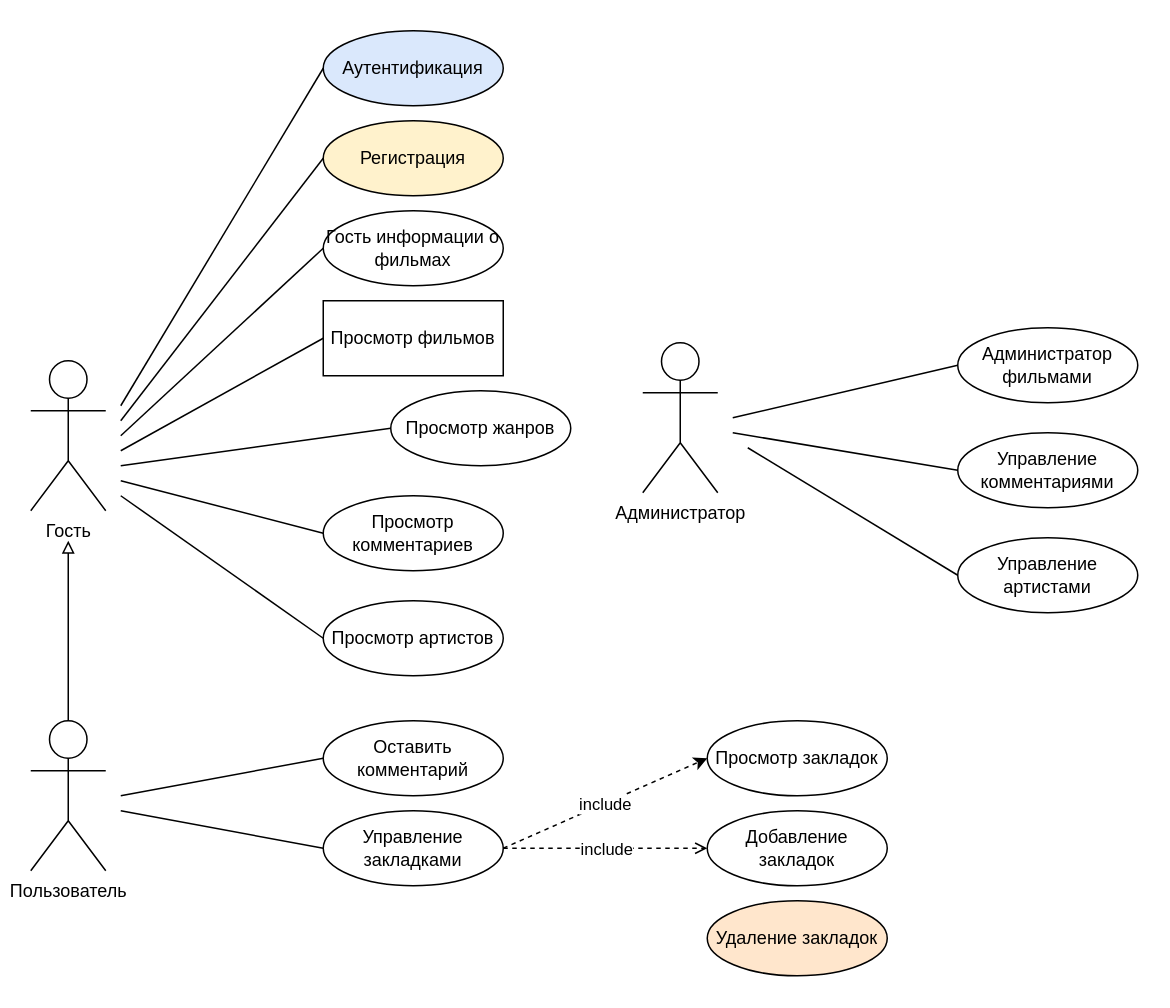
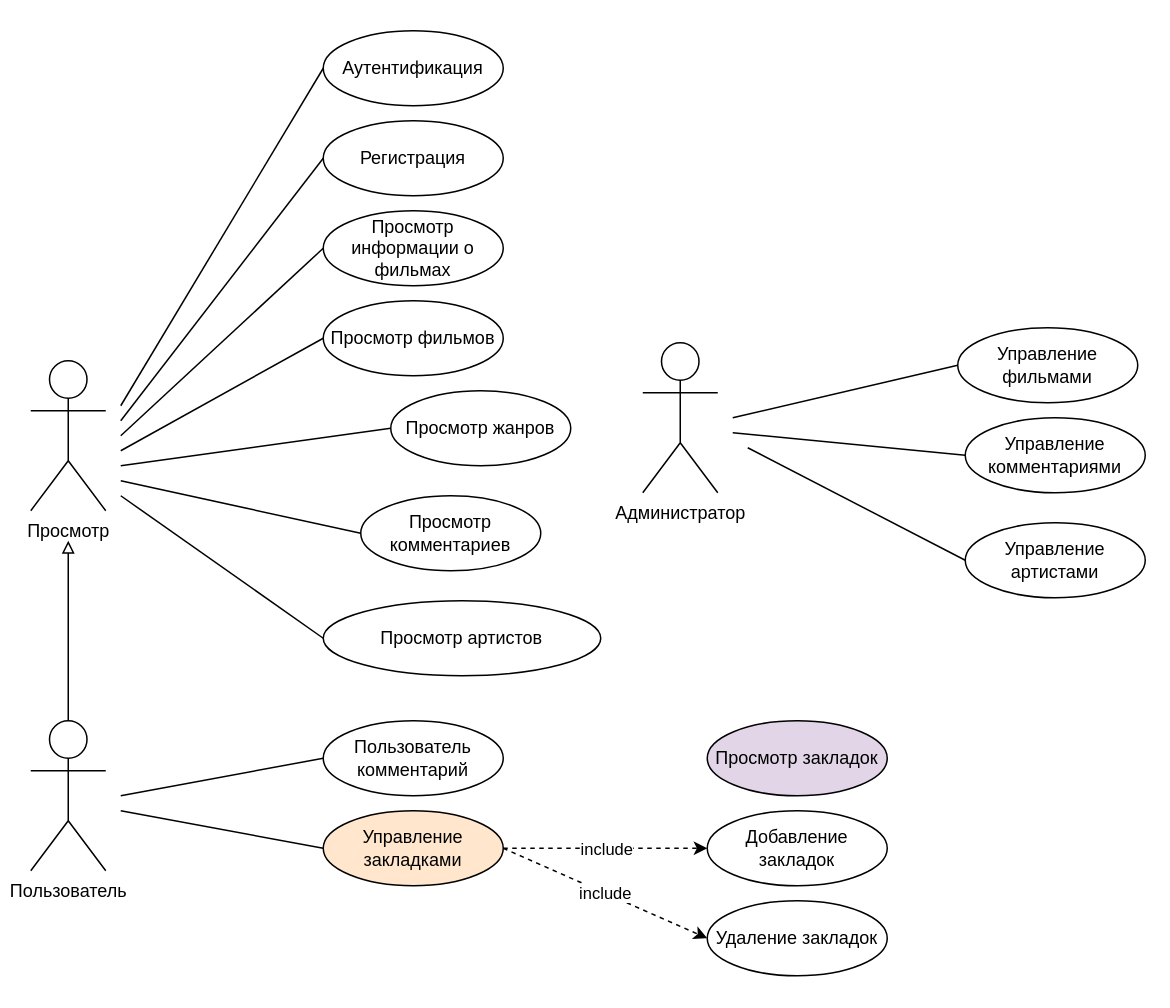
(413, 68) -> (413, 68)
(413, 158) -> (413, 158)
(413, 248) -> (413, 248)
(413, 338) -> (413, 338)
(1048, 365) -> (1048, 365)
(1048, 470) -> (1055, 455)
(69, 532) -> (69, 532)
(413, 533) -> (451, 533)
(1048, 575) -> (1055, 560)
(413, 638) -> (462, 638)
(413, 758) -> (413, 758)
(797, 758) -> (797, 758)
(603, 804) -> none
(413, 848) -> (413, 848)
(698, 848) -> (696, 848)
none -> (645, 911)
(797, 938) -> (797, 938)
